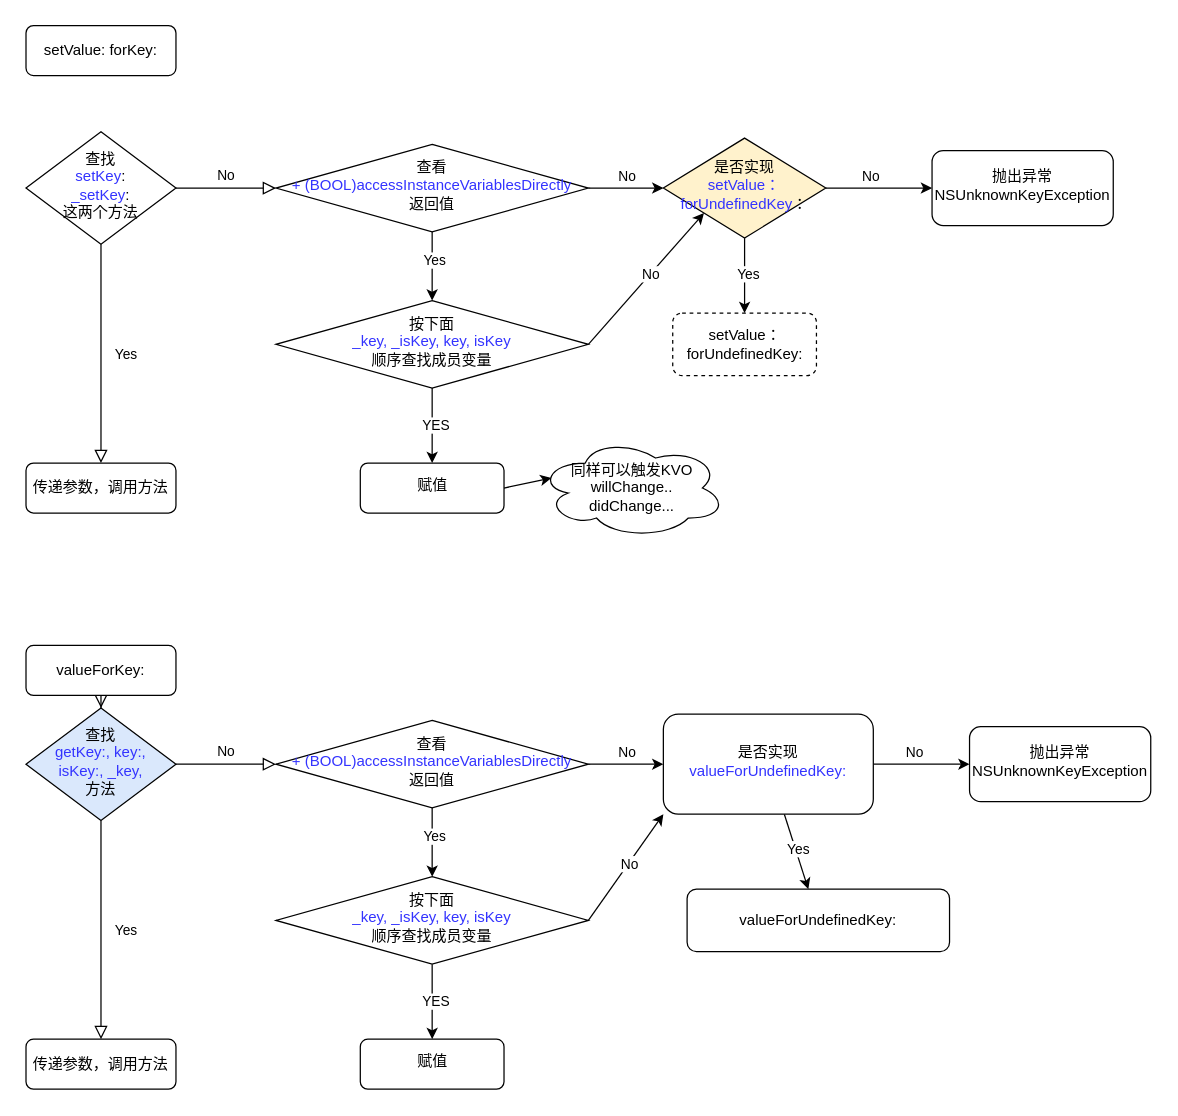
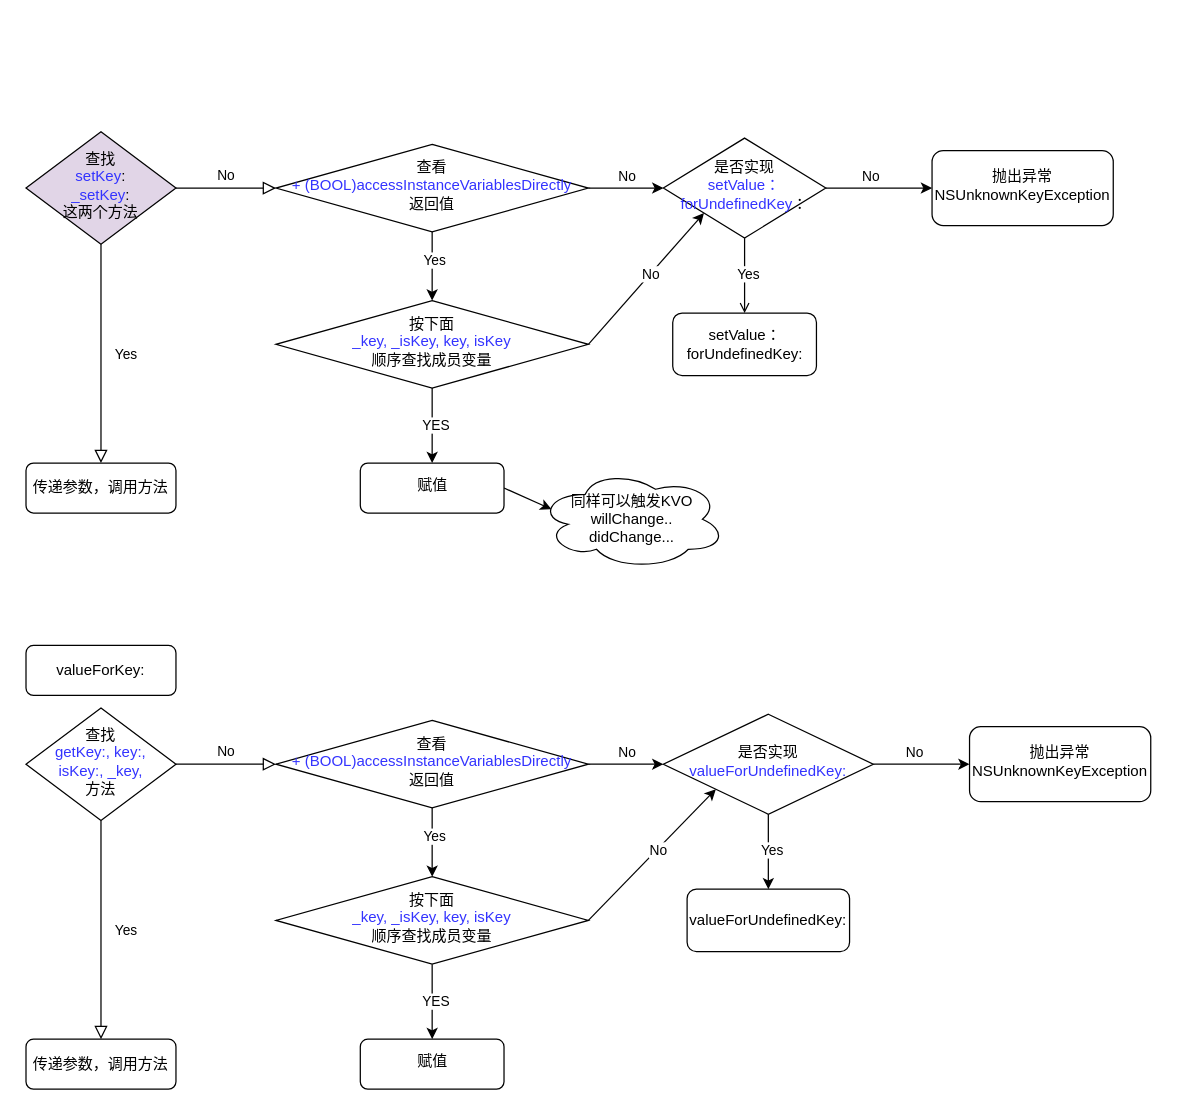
(101, 51) -> none
(101, 188) -> (101, 188)
(744, 188) -> (744, 188)
(744, 303) -> (744, 305)
(744, 344) -> (744, 344)
(632, 488) -> (632, 519)
(101, 701) -> none
(101, 764) -> (101, 764)
(768, 764) -> (768, 764)
(818, 921) -> (768, 921)
